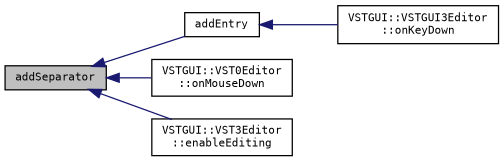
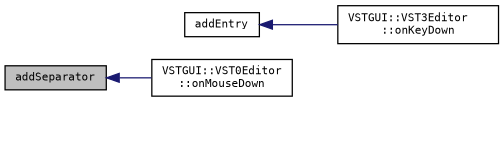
(418, 25) -> (418, 25)
(145, 49) -> none
(222, 137) -> none
